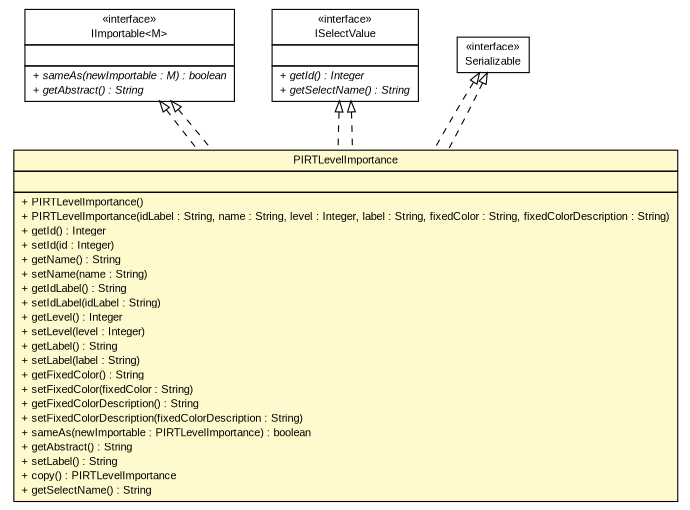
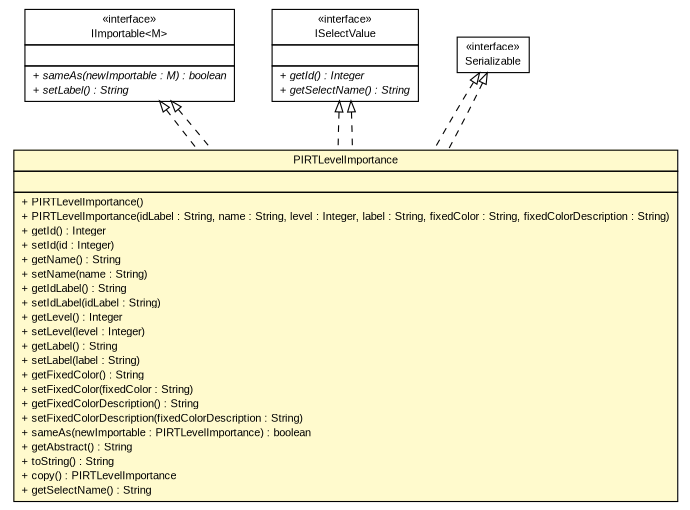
(88, 90) -> (81, 90)
(70, 462) -> (68, 462)
